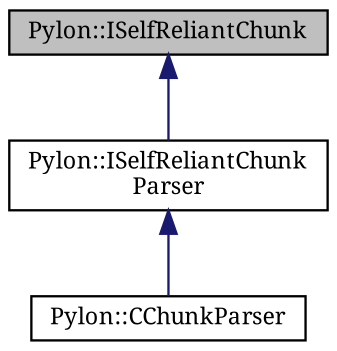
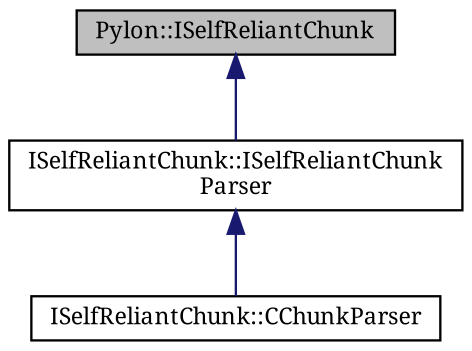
(168, 175) -> (236, 175)
(168, 318) -> (236, 318)
